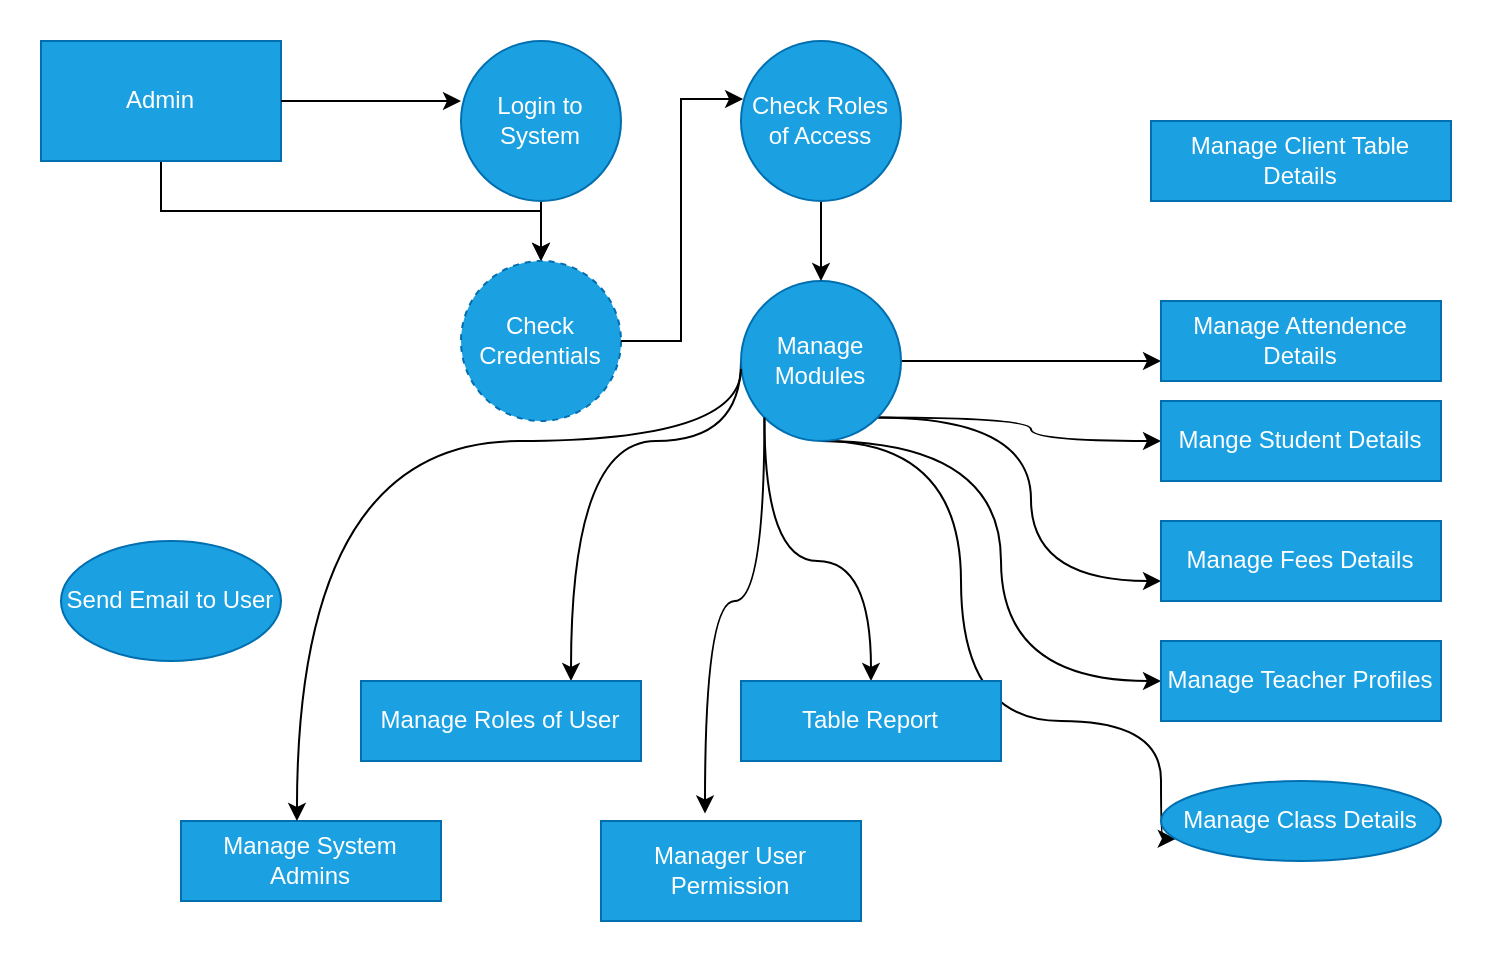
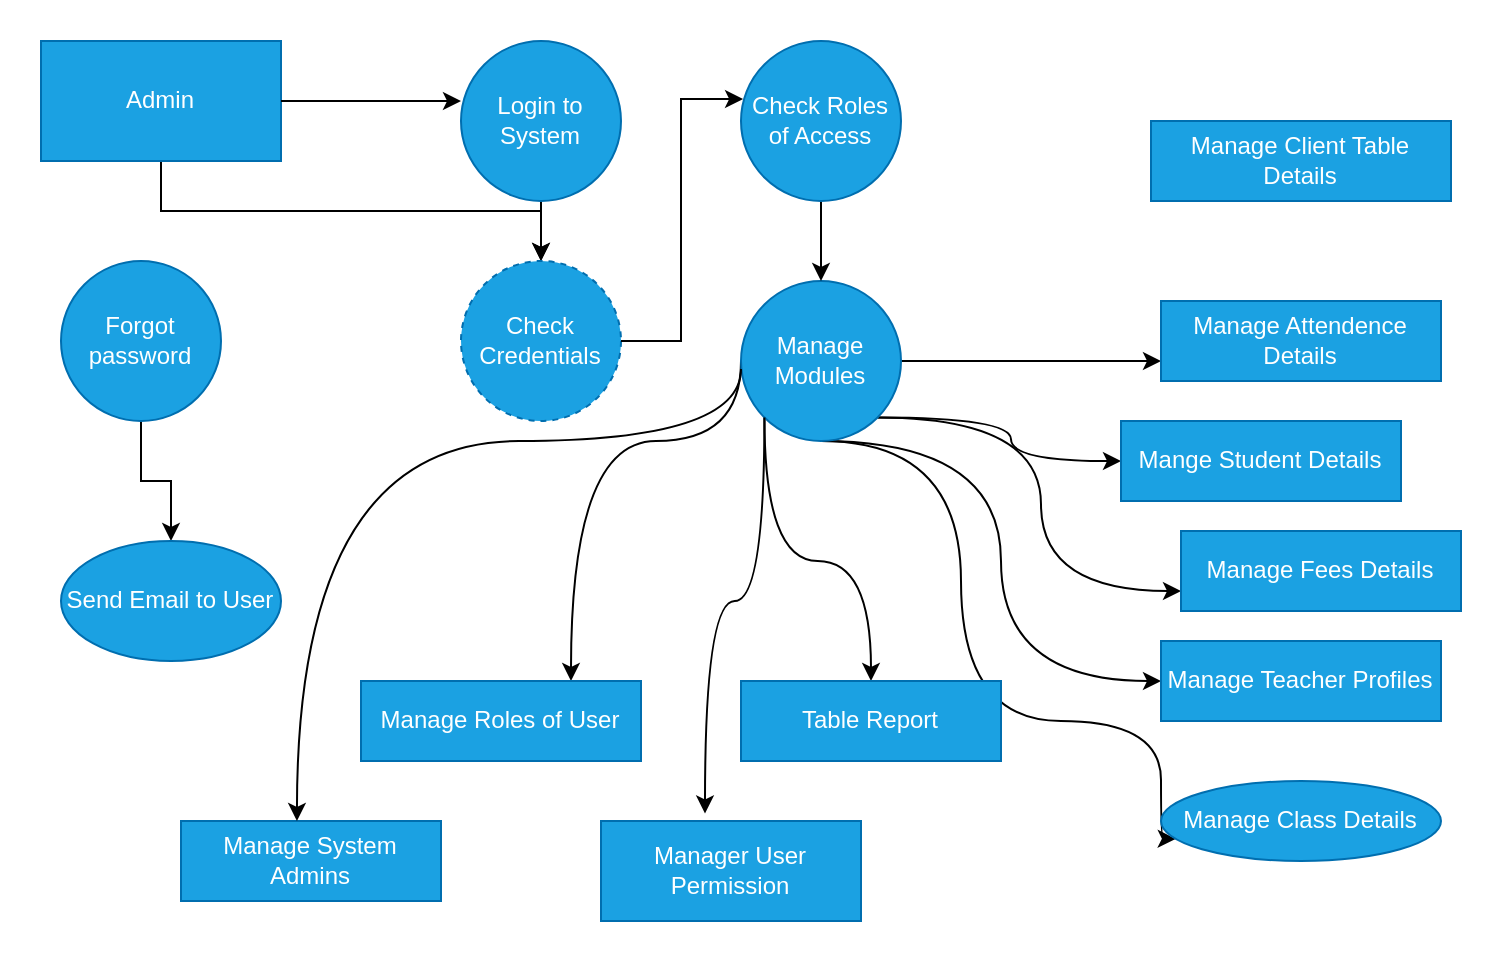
none -> (141, 341)
(1301, 441) -> (1261, 461)
none -> (149, 481)
(1301, 561) -> (1321, 571)
